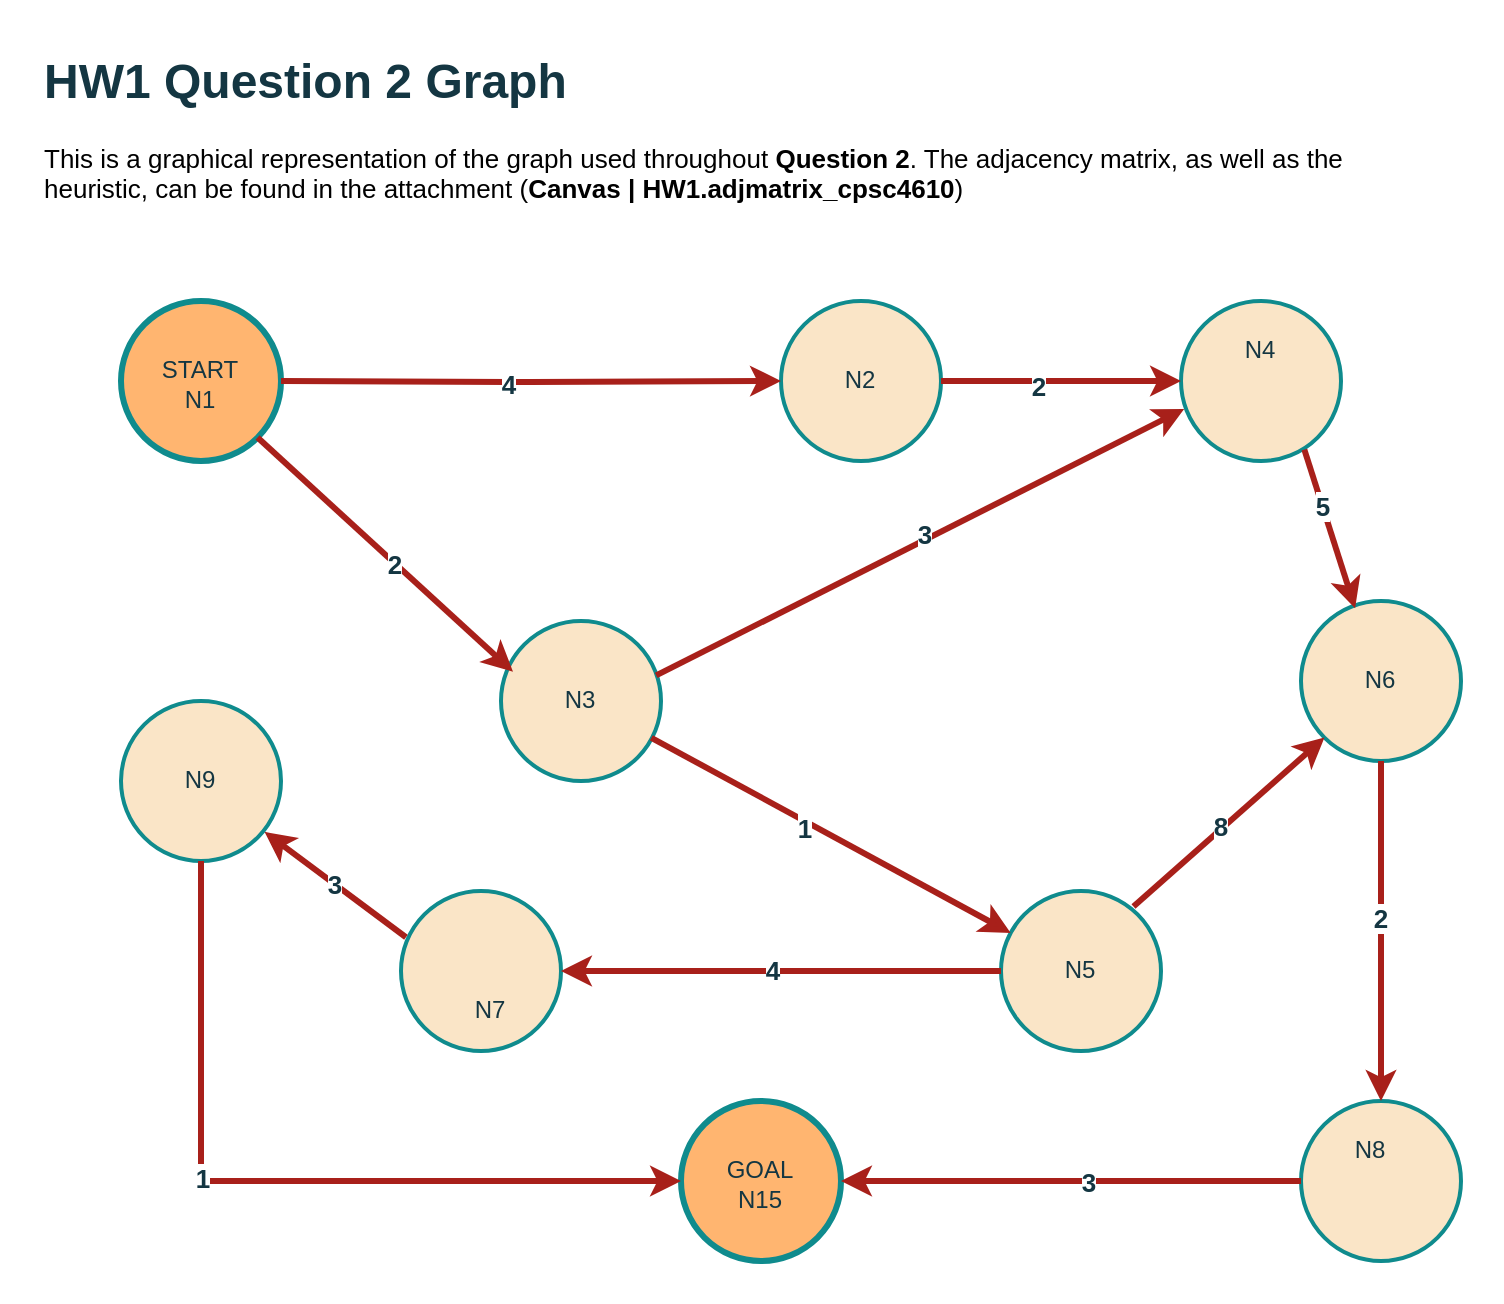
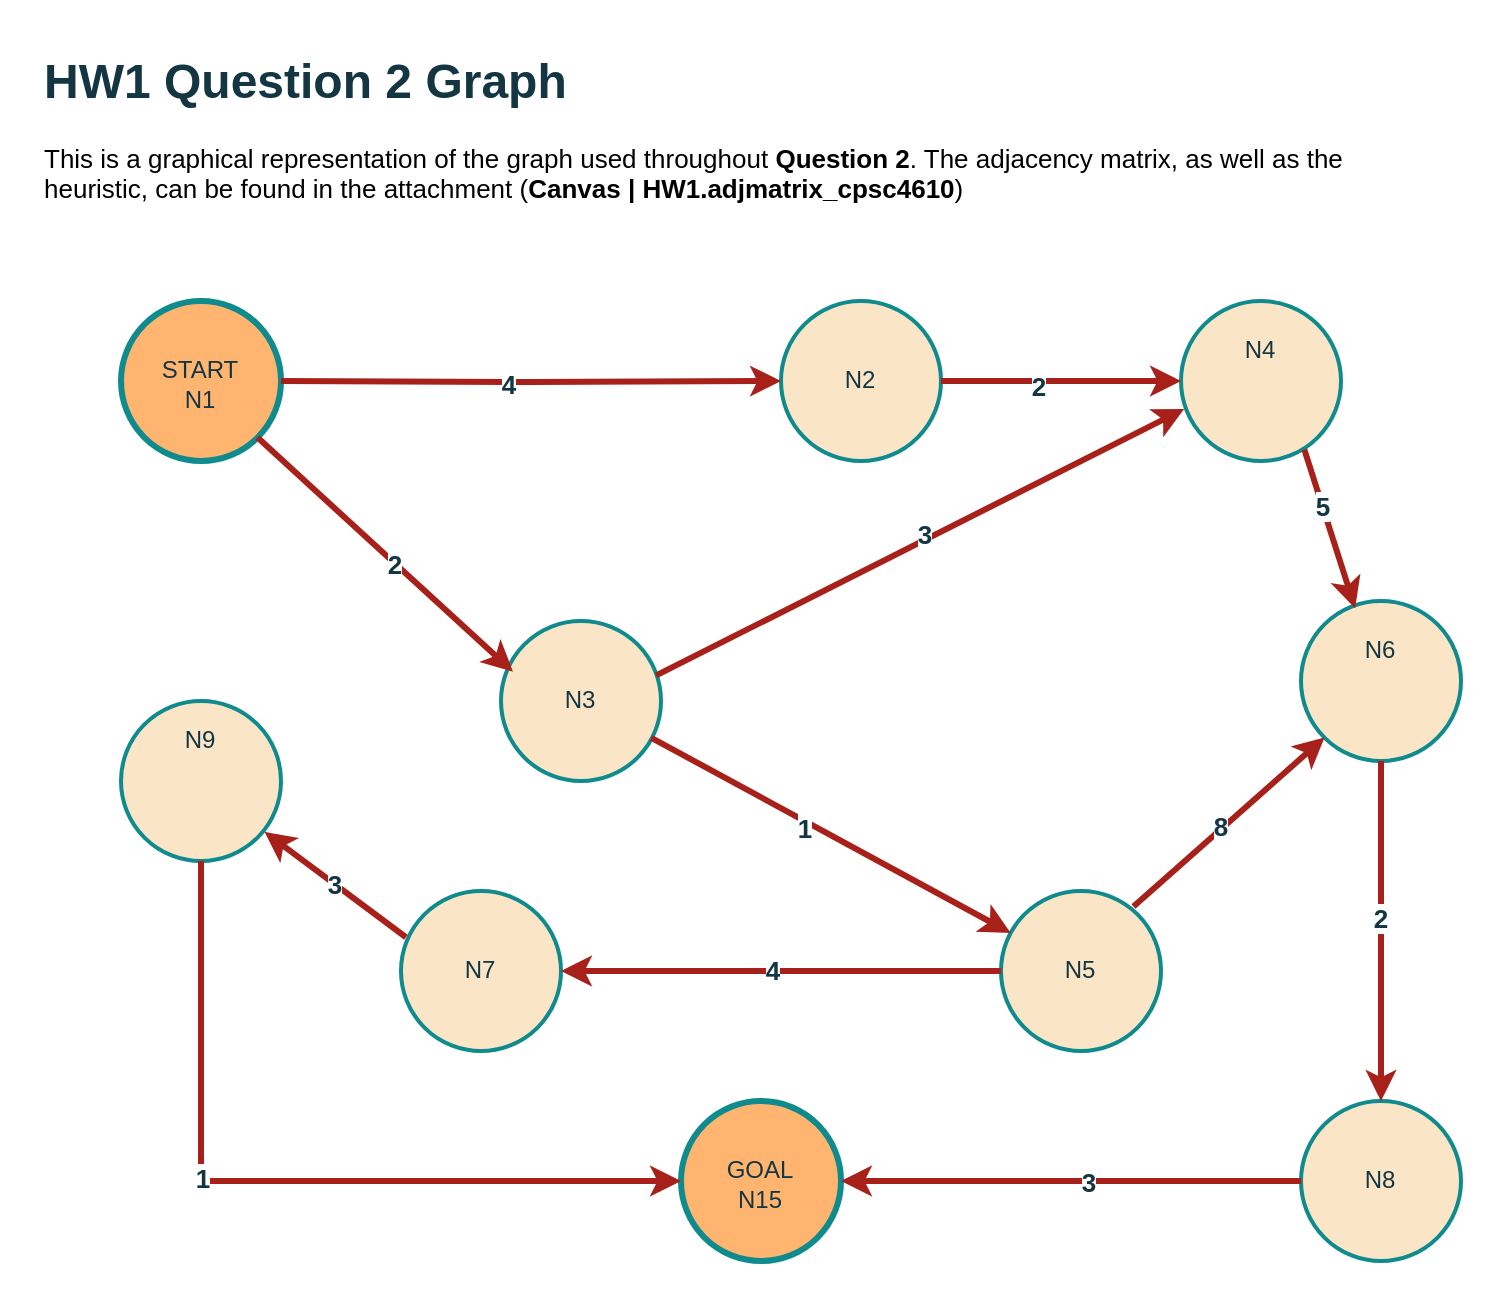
(1381, 681) -> (1381, 651)
(201, 781) -> (201, 741)
(491, 1011) -> (481, 971)
(1371, 1151) -> (1381, 1181)
